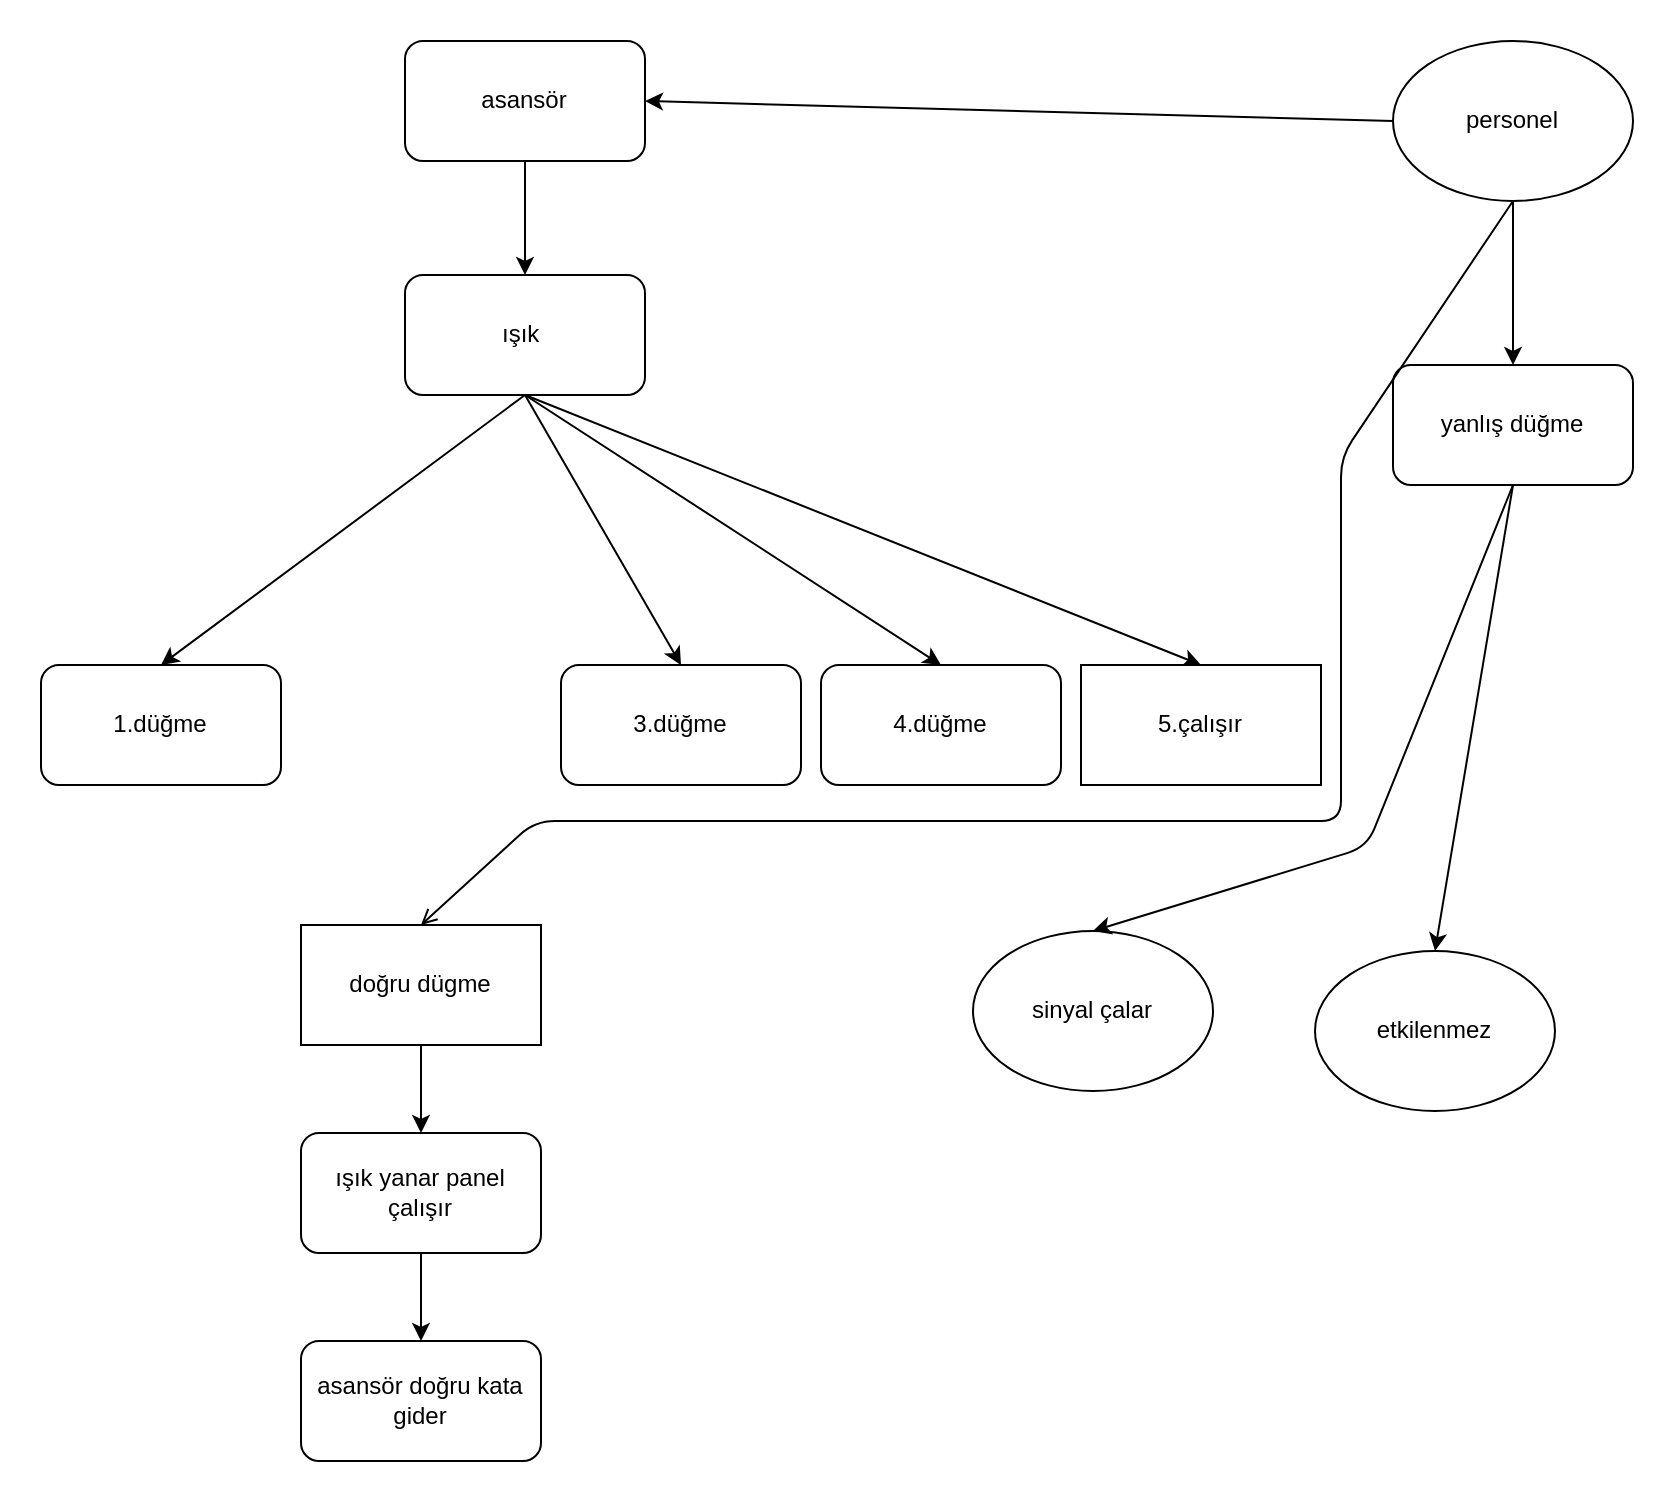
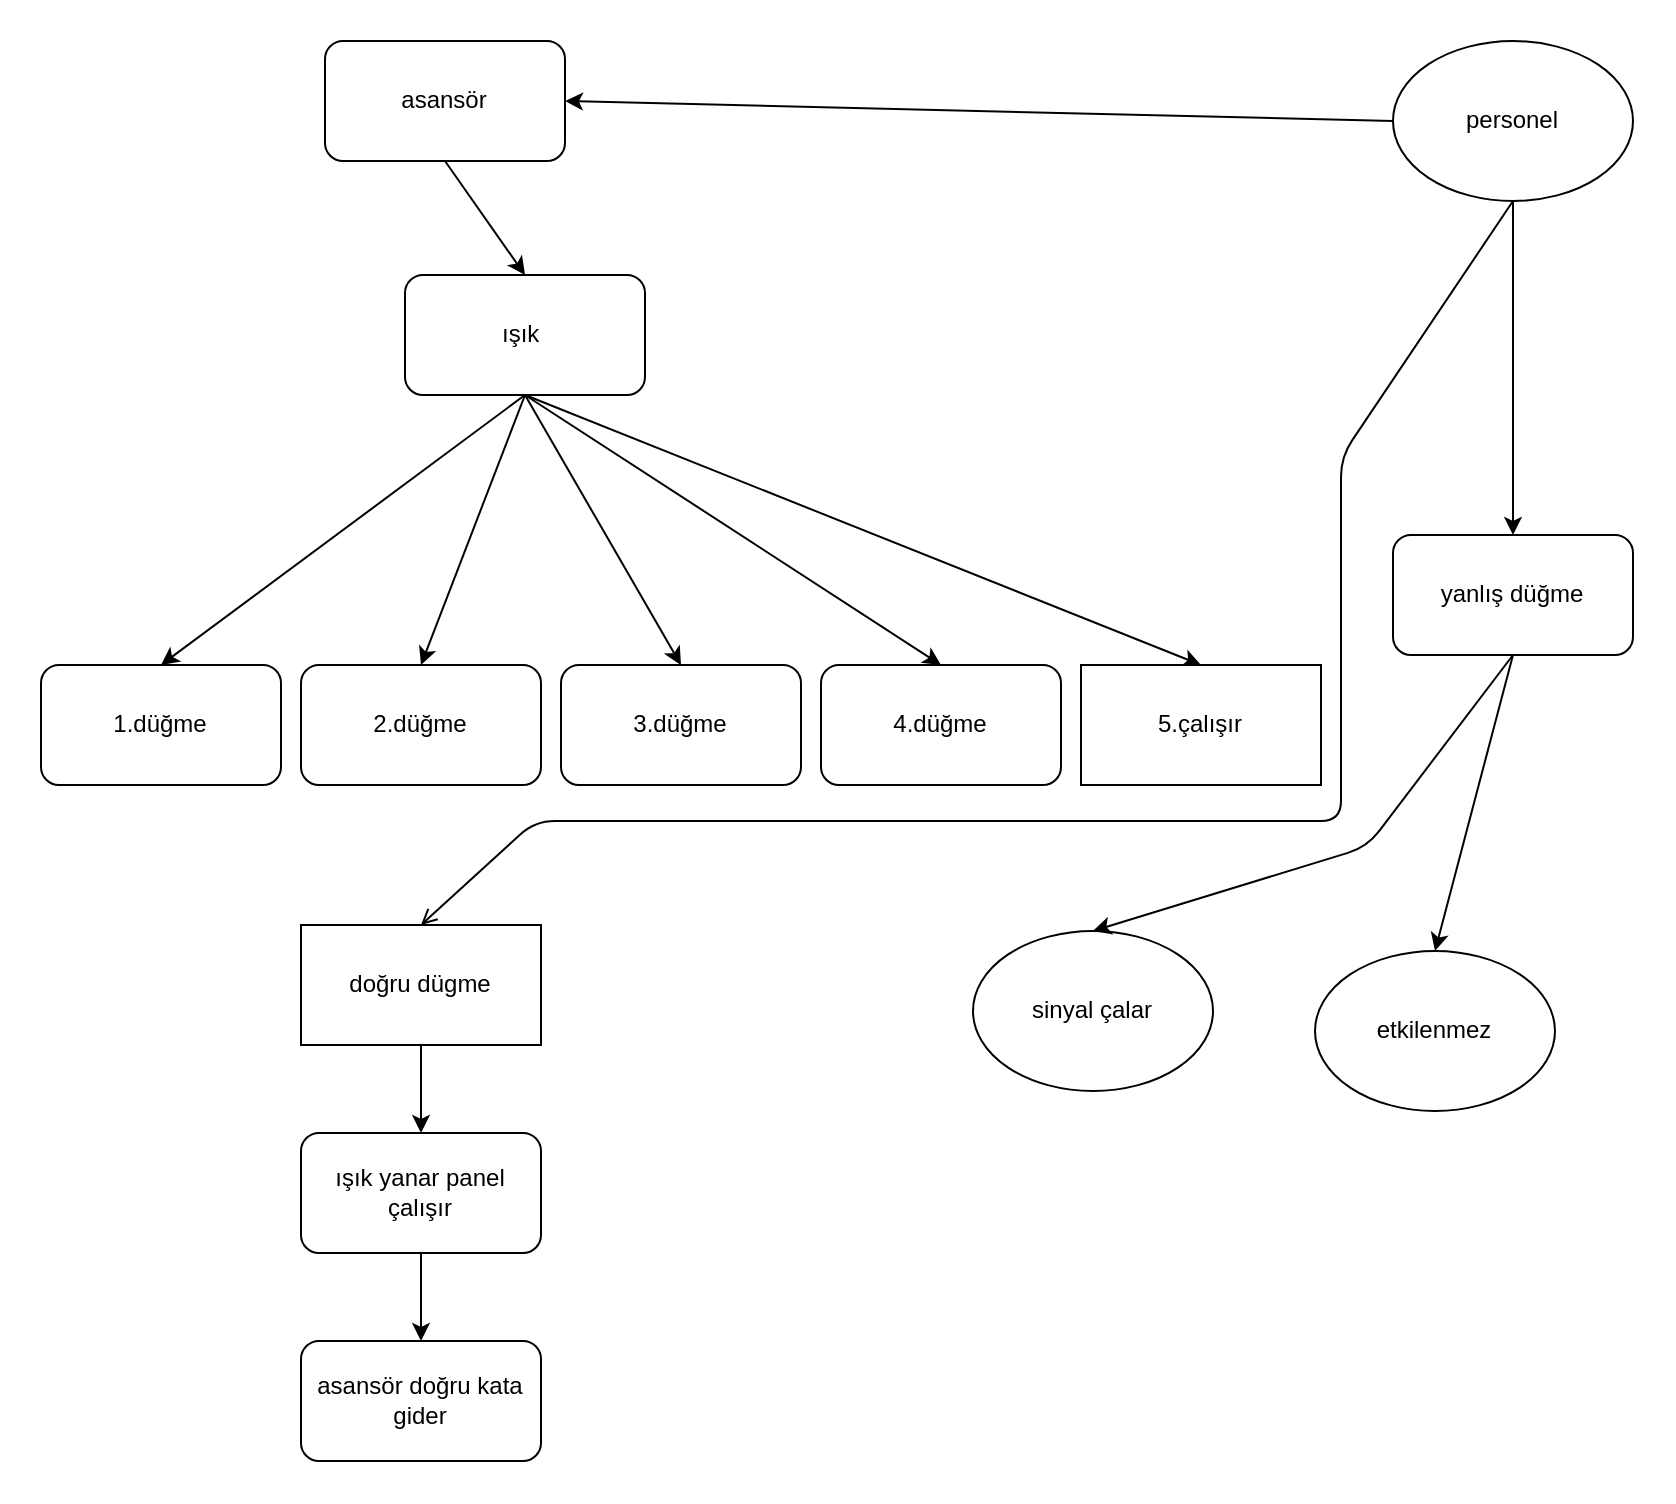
(525, 101) -> (445, 101)
(1513, 425) -> (1513, 595)
none -> (474, 527)
none -> (421, 725)
